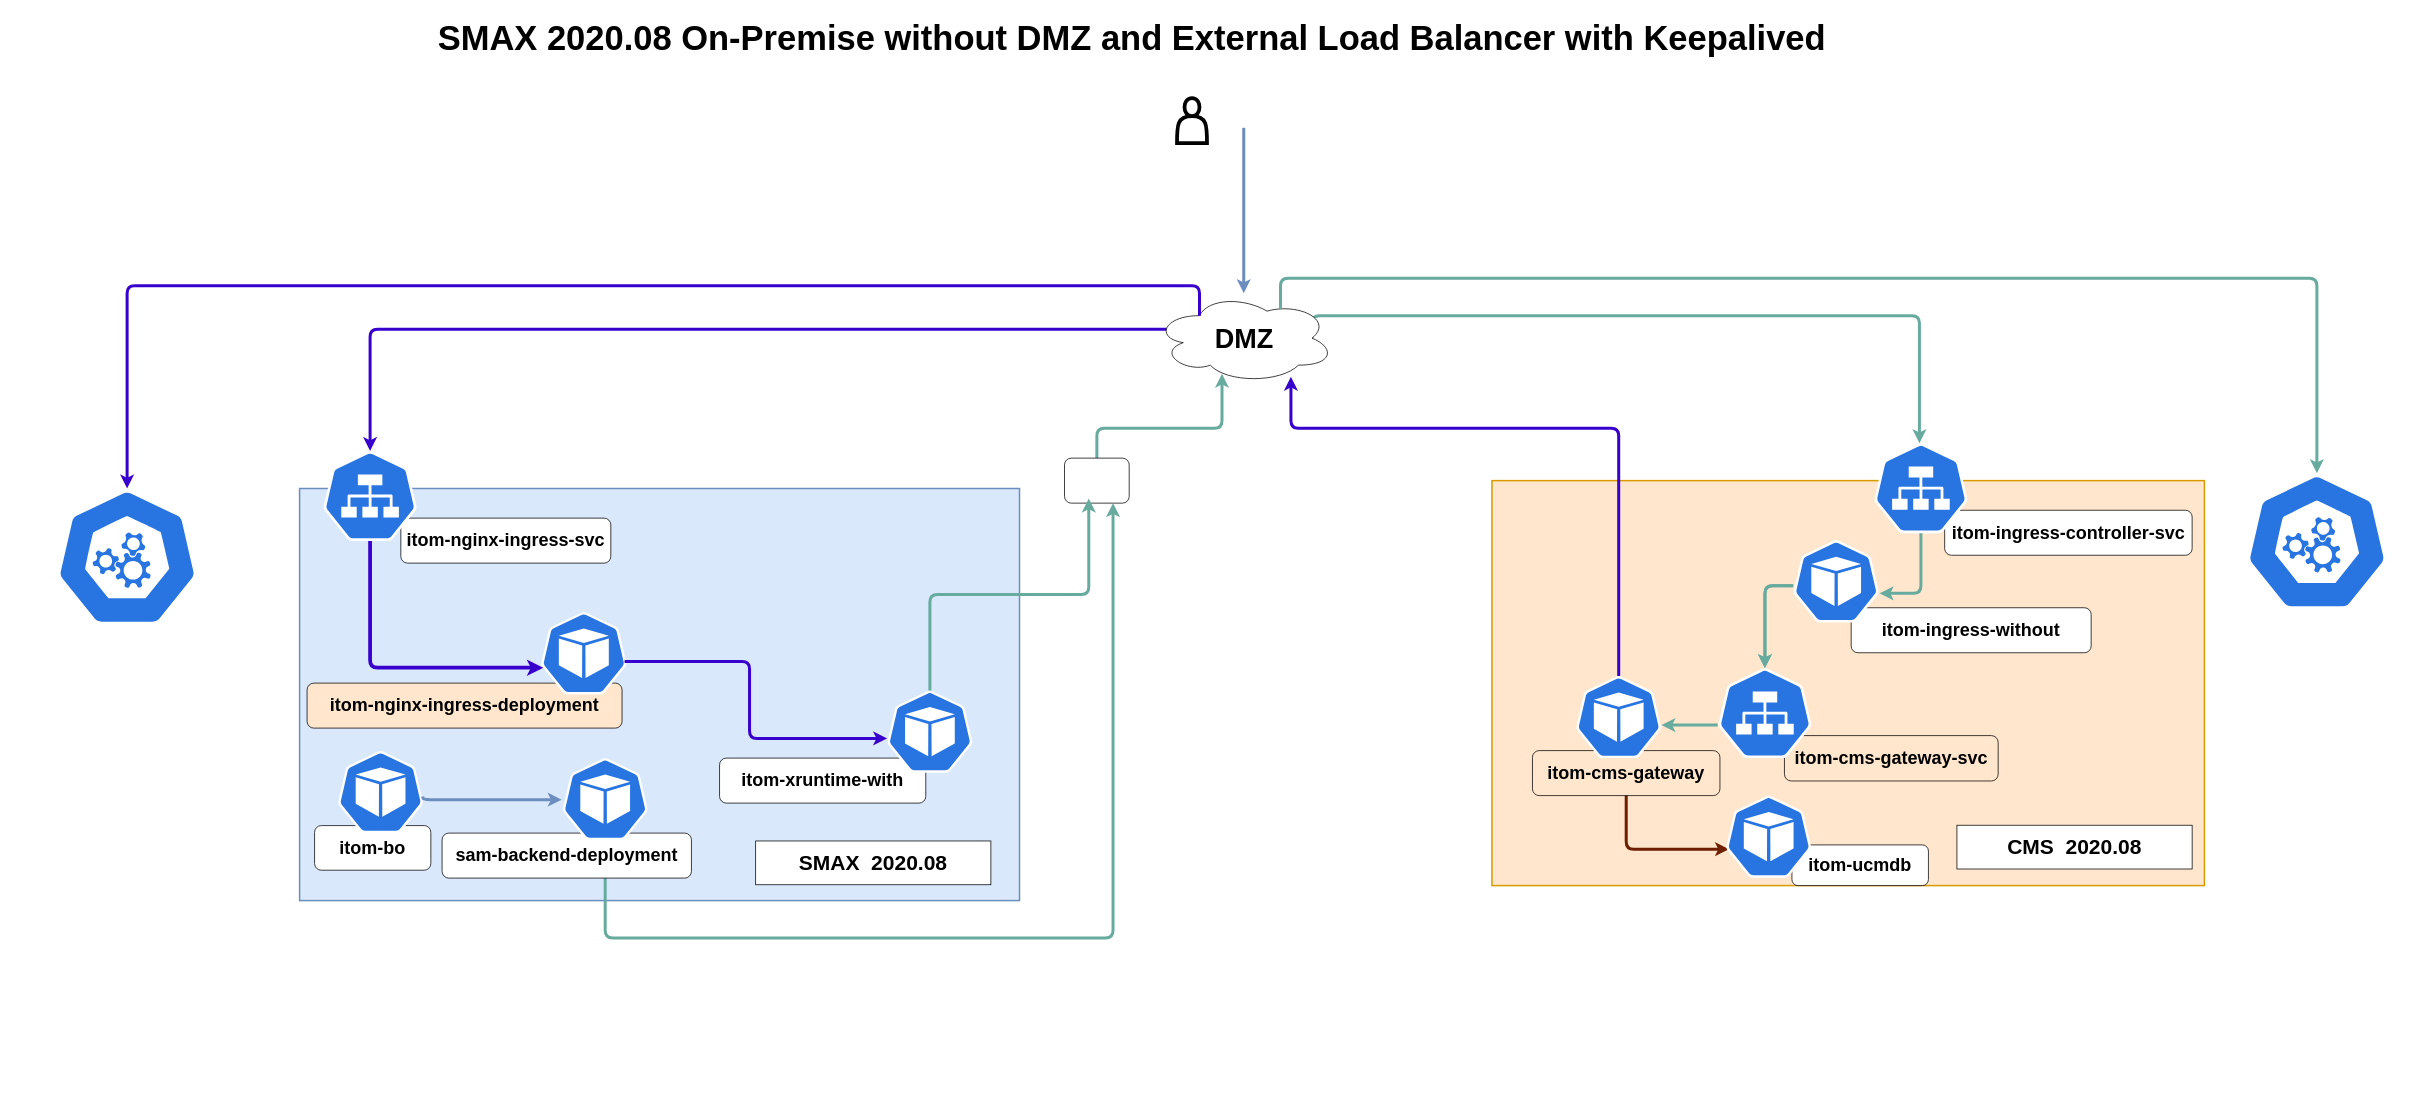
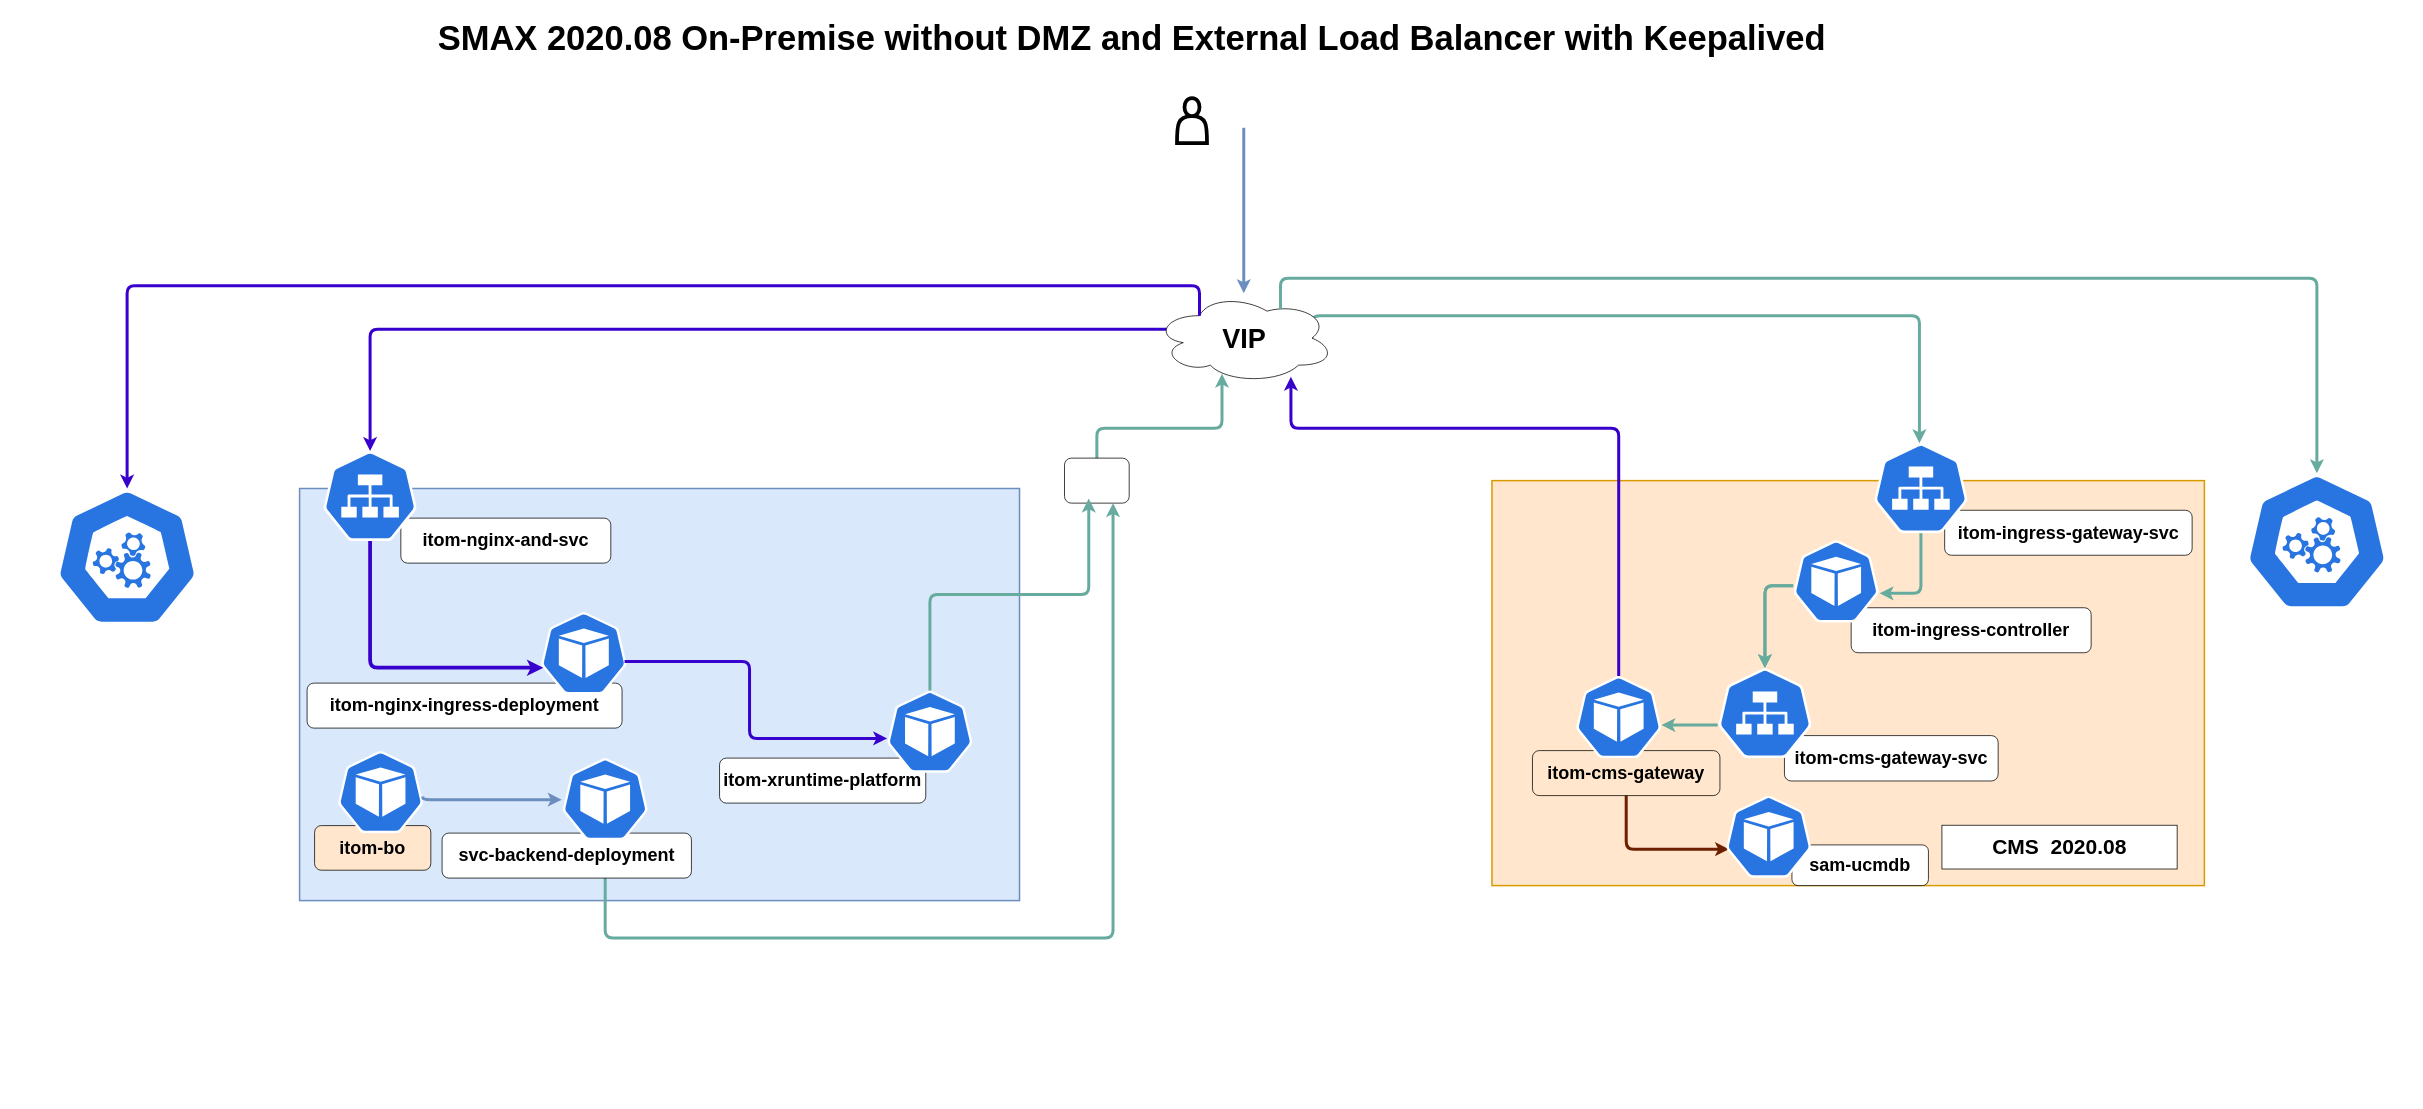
(1245, 338) -> (1245, 338)
(2069, 533) -> (2069, 533)
(506, 540) -> (506, 540)
(1971, 630) -> (1971, 630)
(465, 705) -> (465, 705)
(1892, 758) -> (1892, 758)
(823, 780) -> (823, 780)
(2075, 847) -> (2060, 847)
(373, 848) -> (373, 848)
(567, 855) -> (567, 855)
(873, 863) -> none
(1860, 865) -> (1860, 865)
